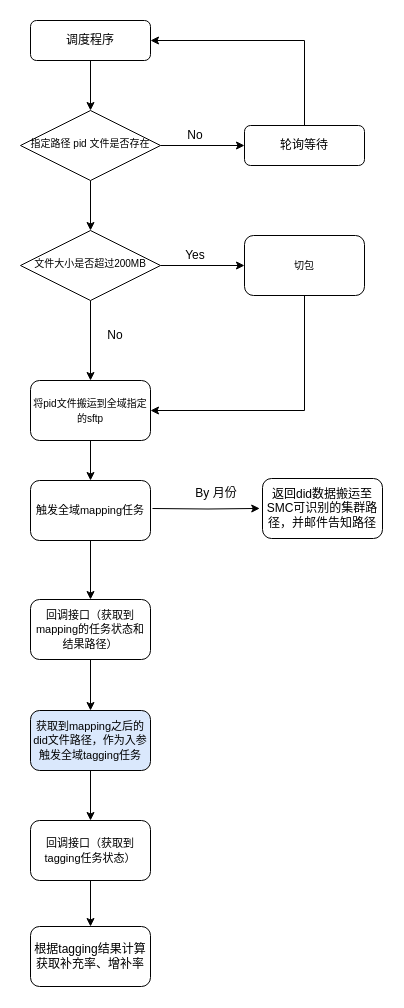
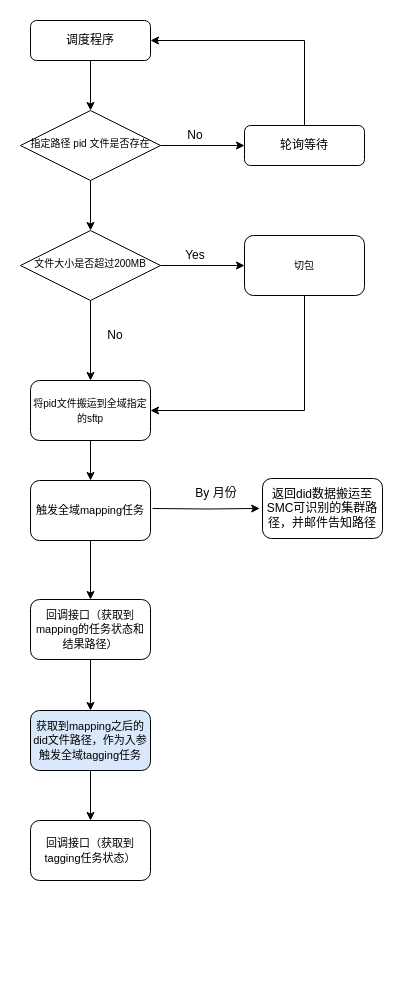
(91, 900) -> none
(91, 957) -> none
